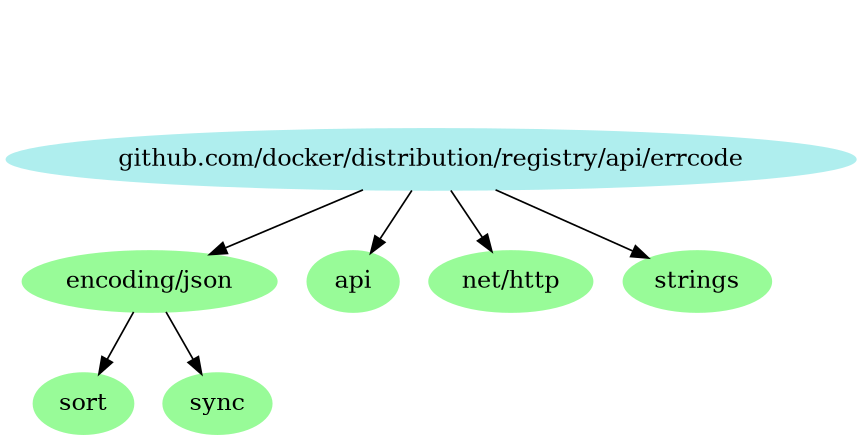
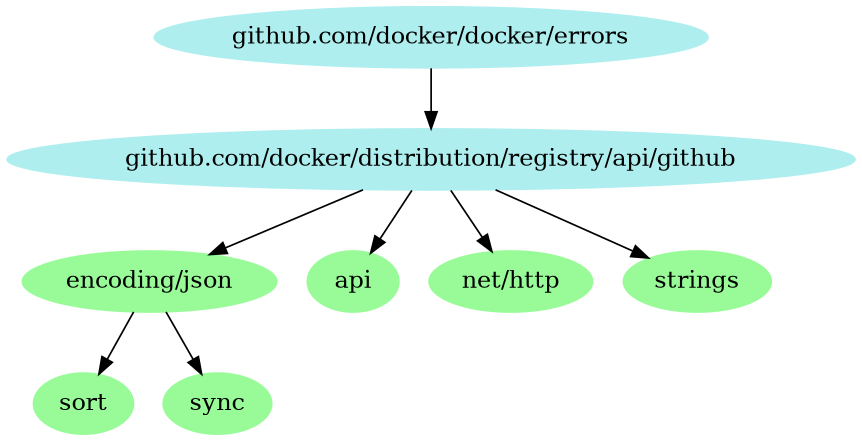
none -> (431, 37)
(431, 159) -> (431, 159)
